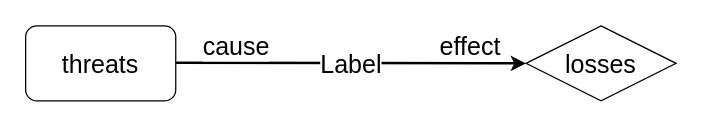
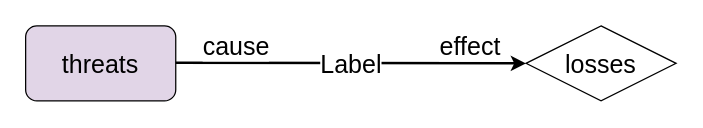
(101, 63) -> (101, 63)
